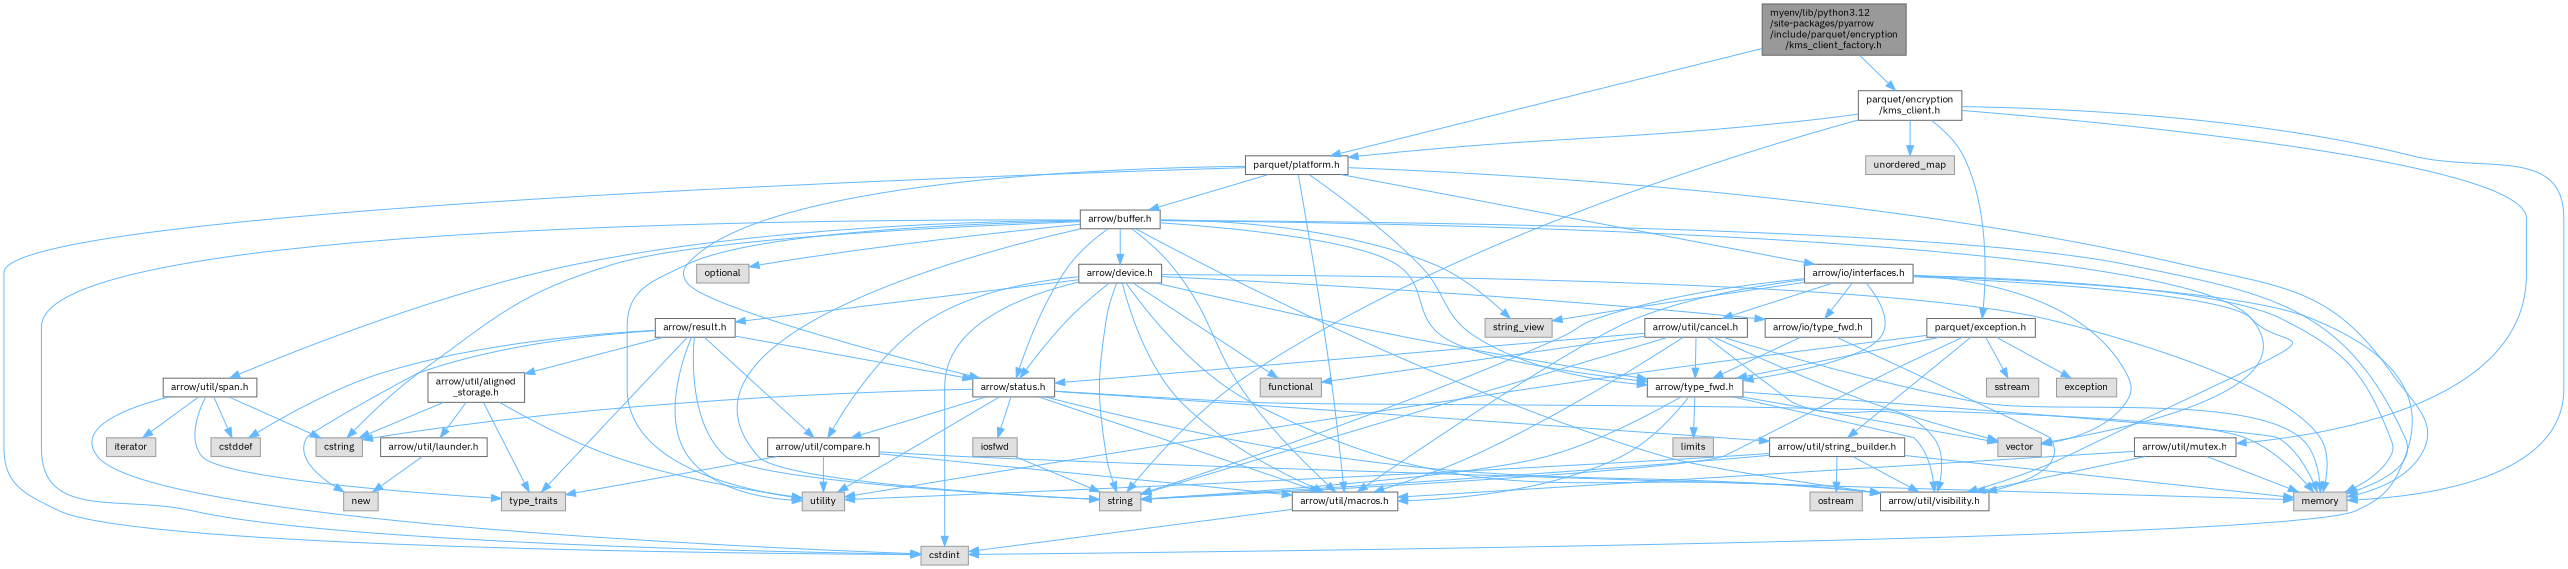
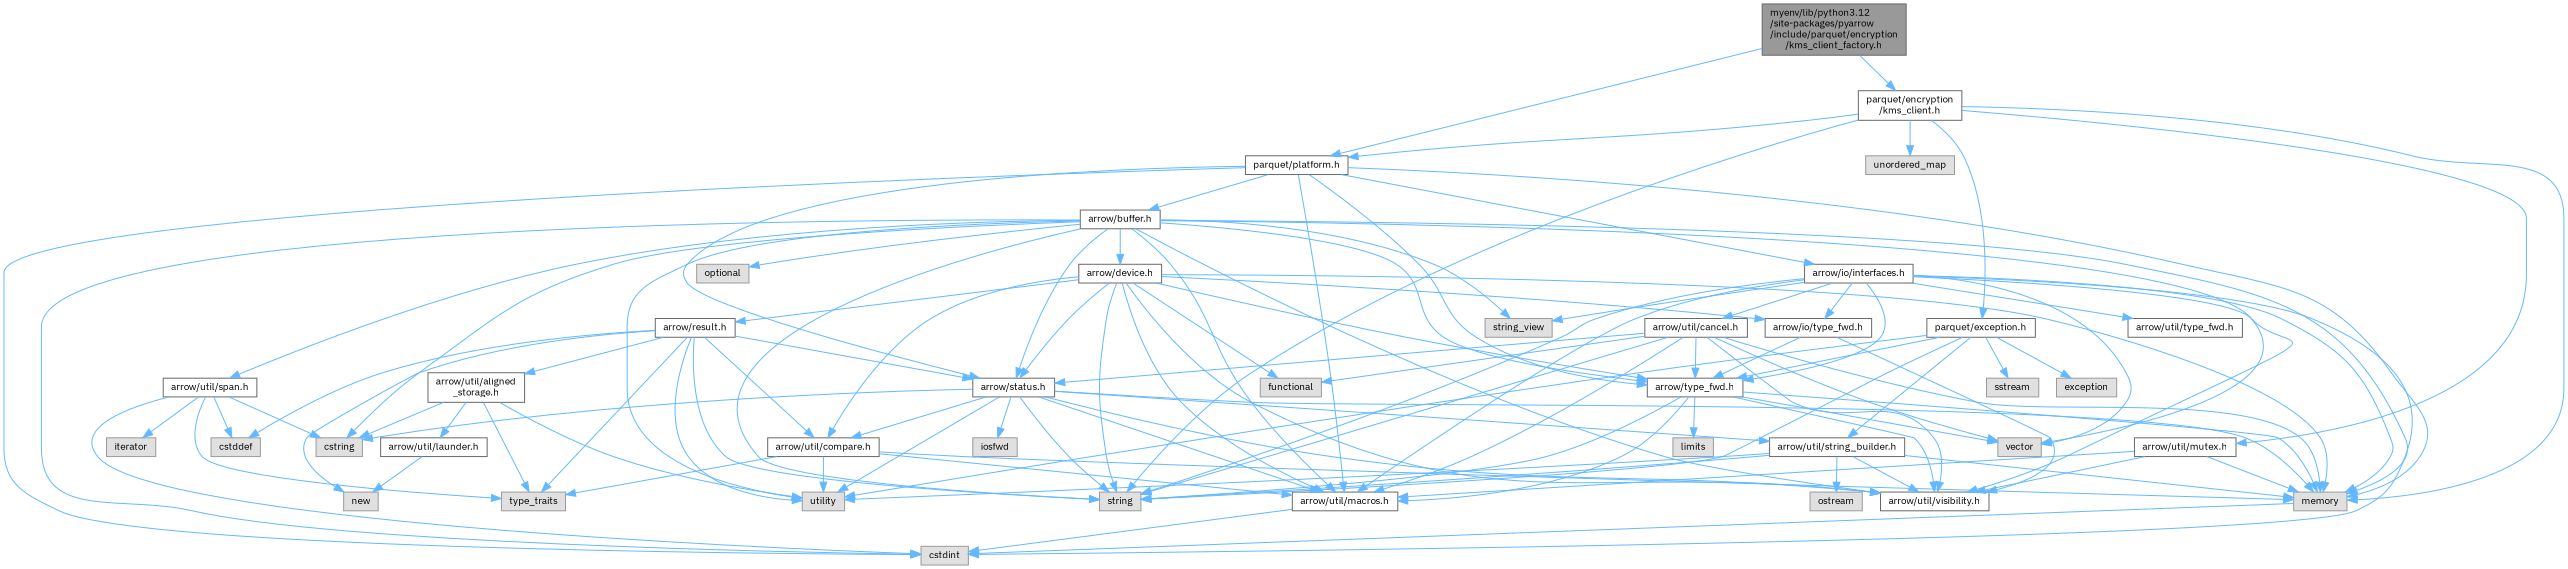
none -> (2185, 328)
(949, 362) -> (1636, 528)
(1070, 479) -> (1058, 444)
